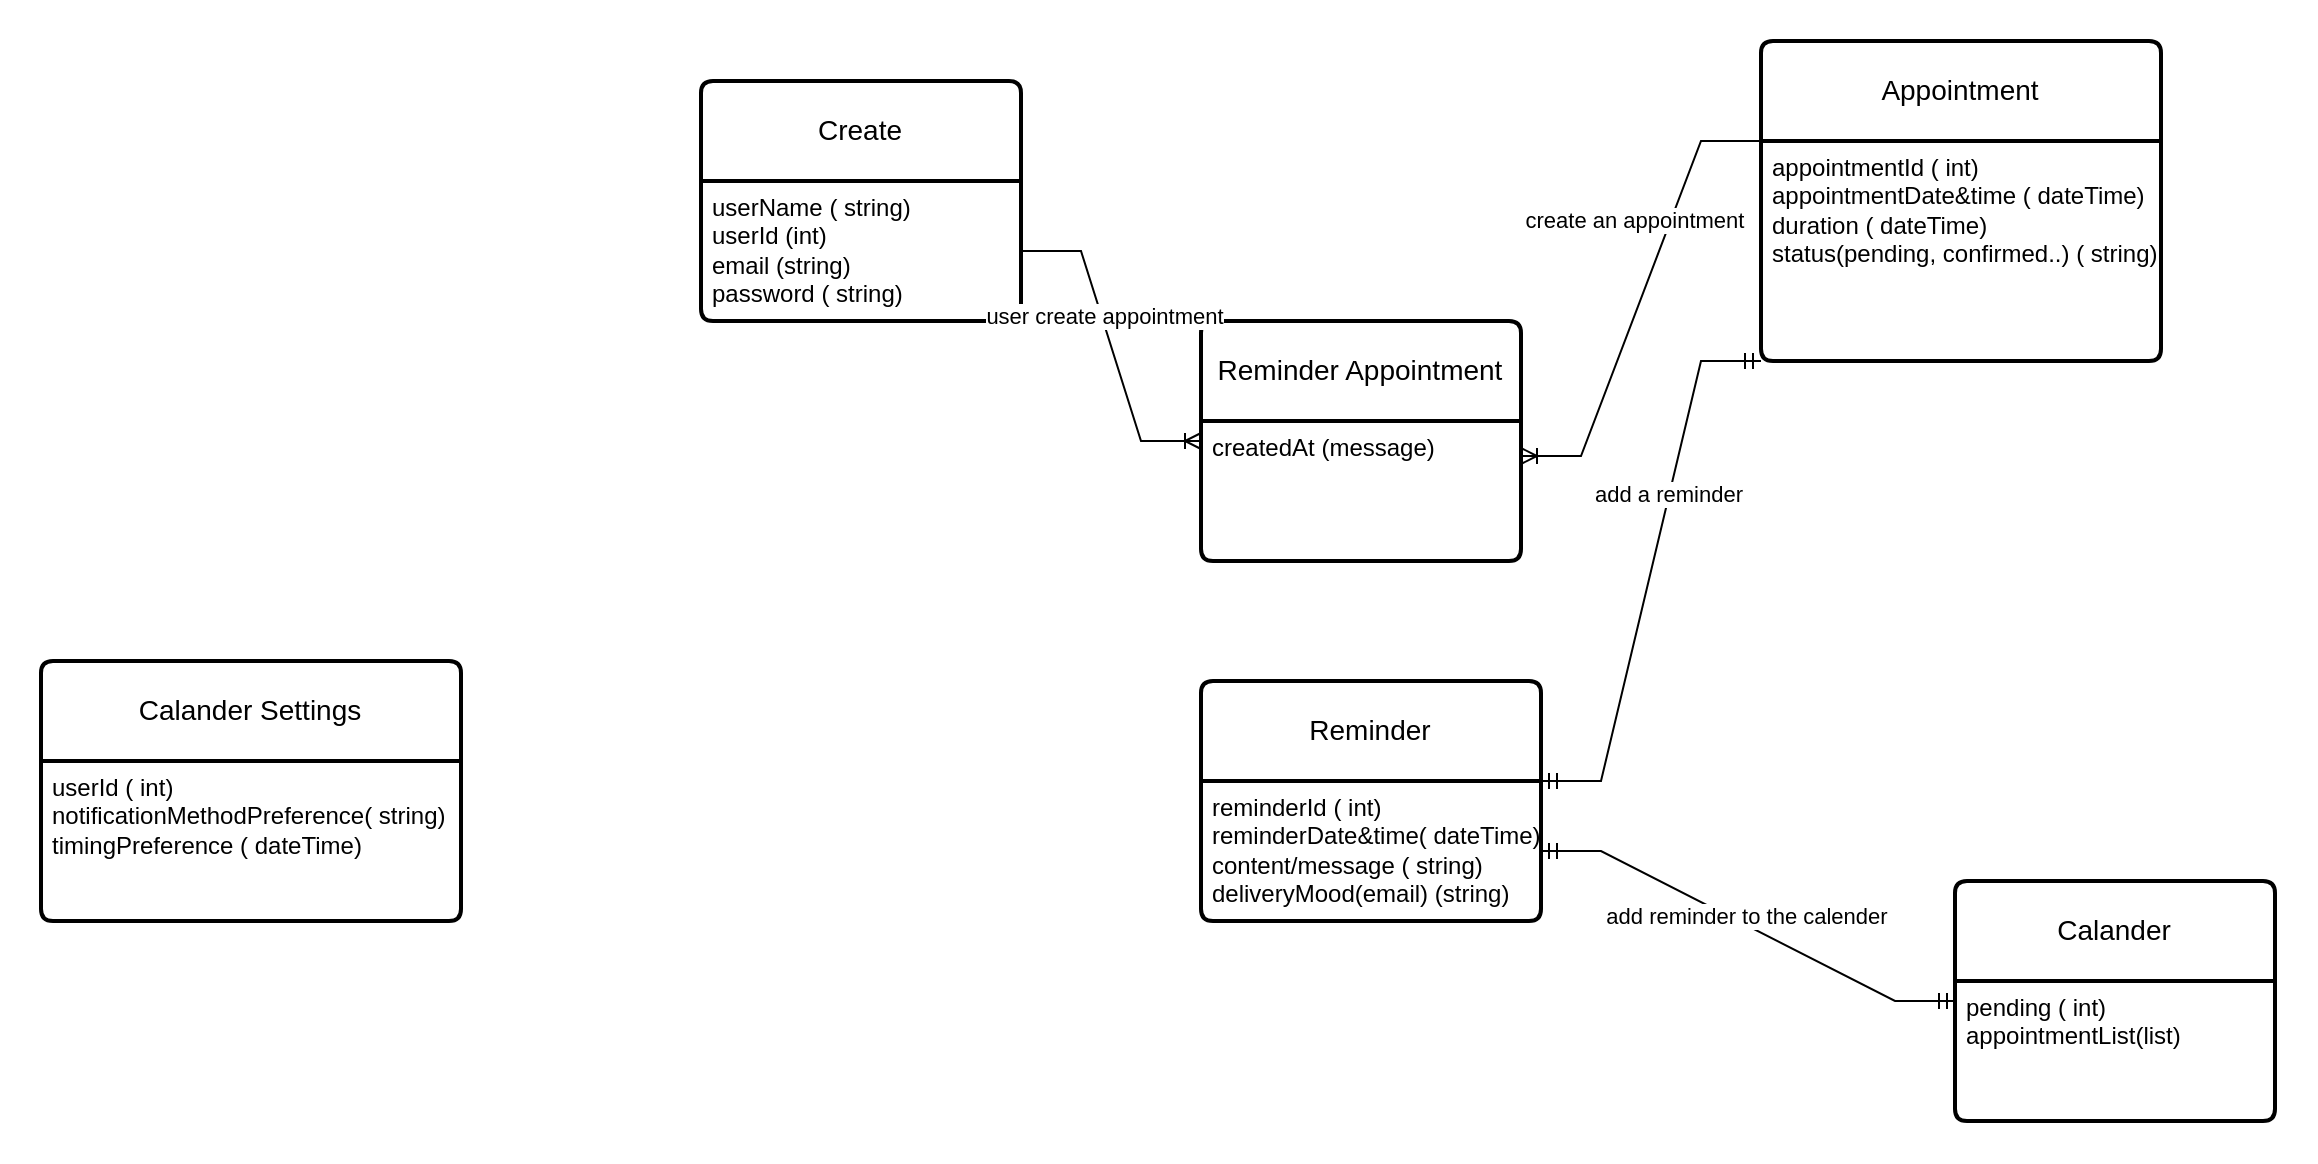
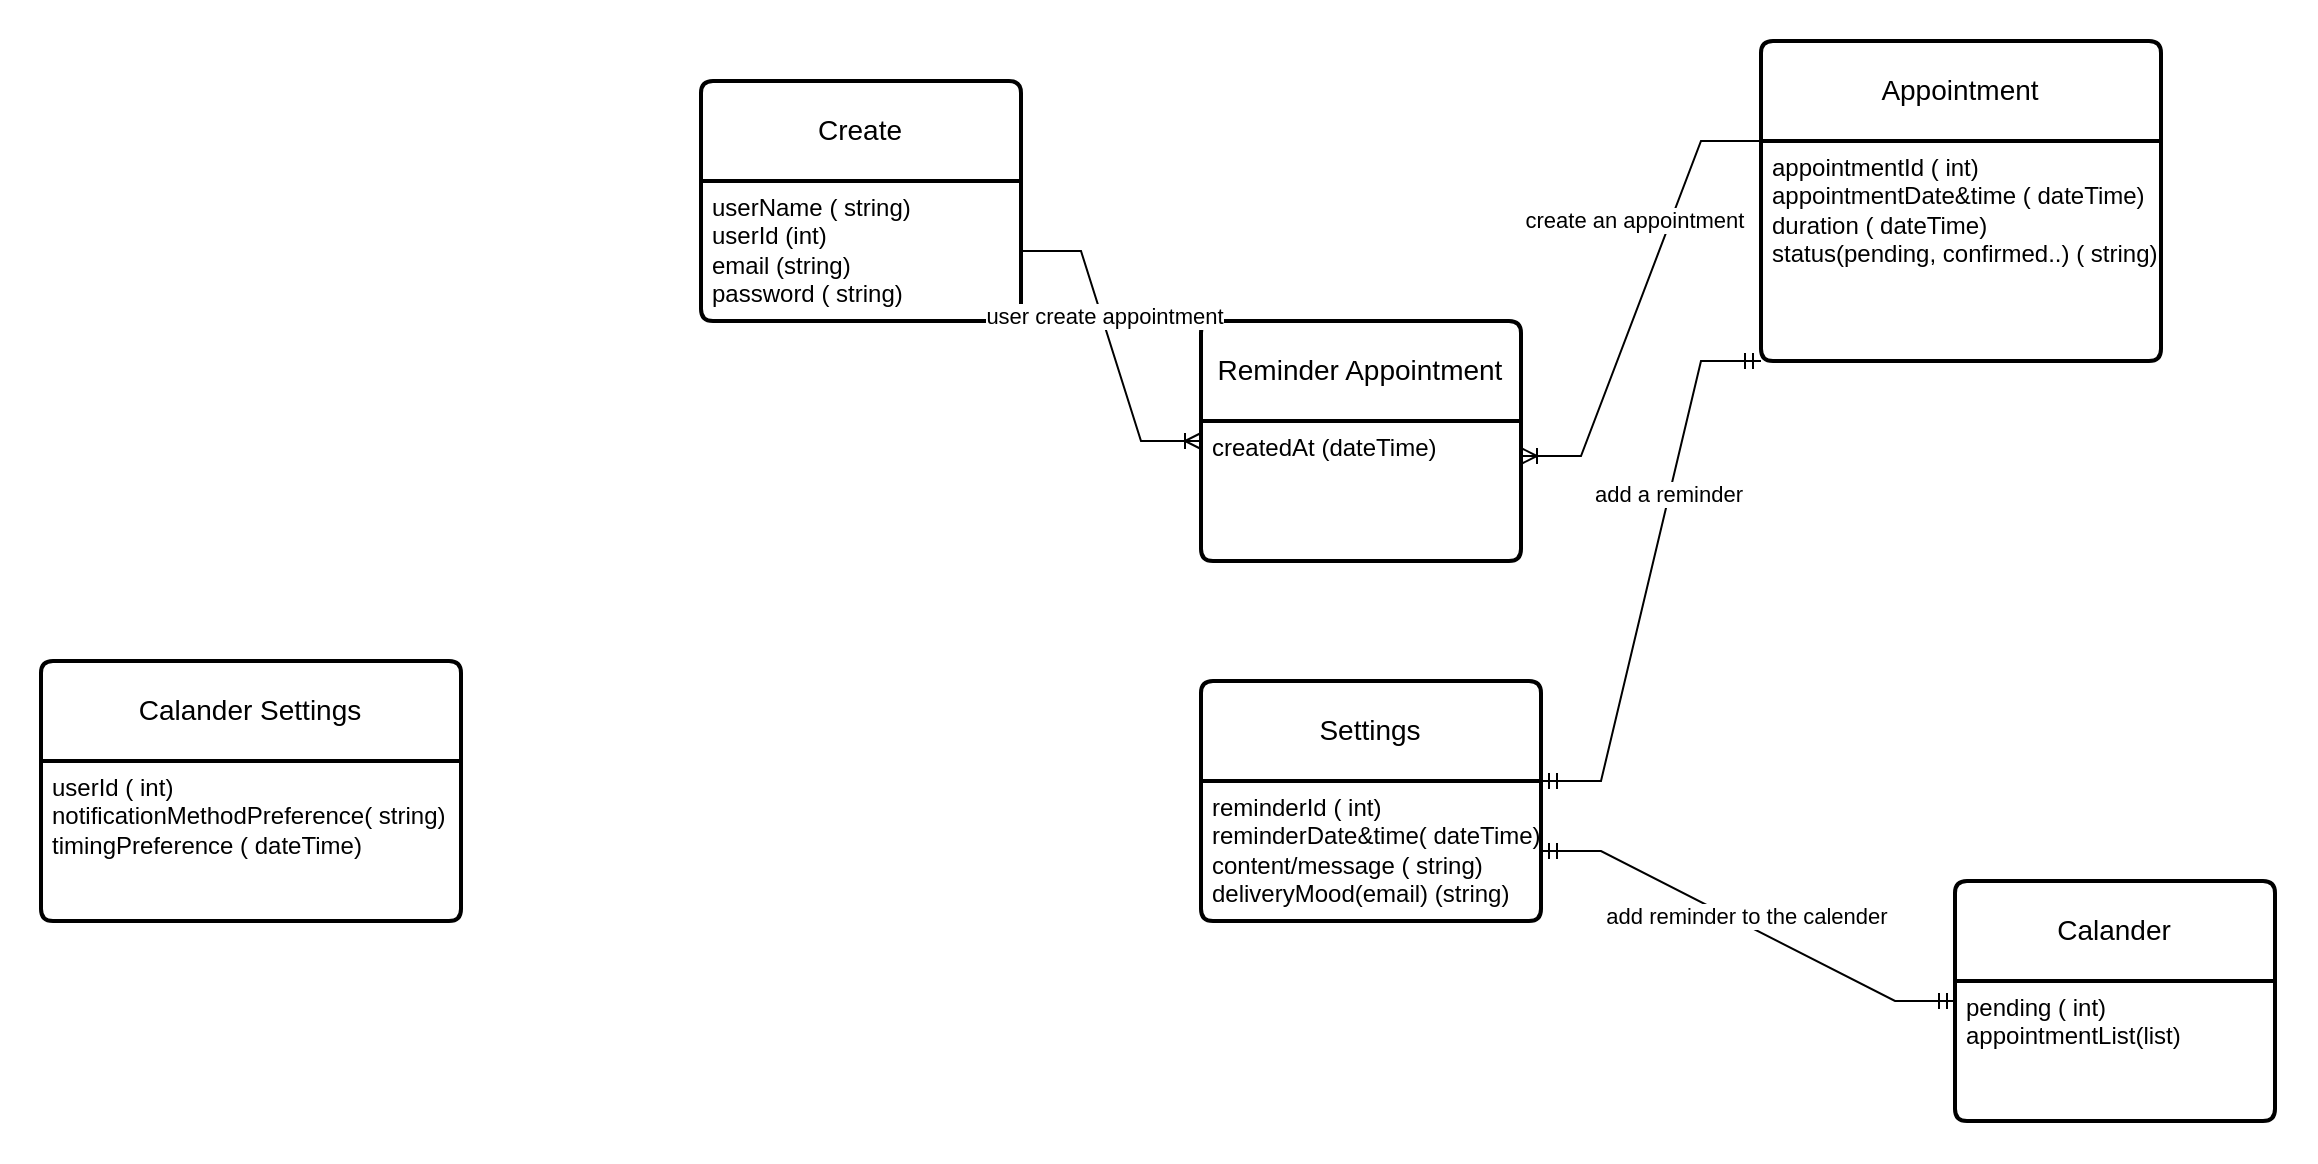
(1338, 449) -> (1341, 449)
(1371, 731) -> (1371, 731)
